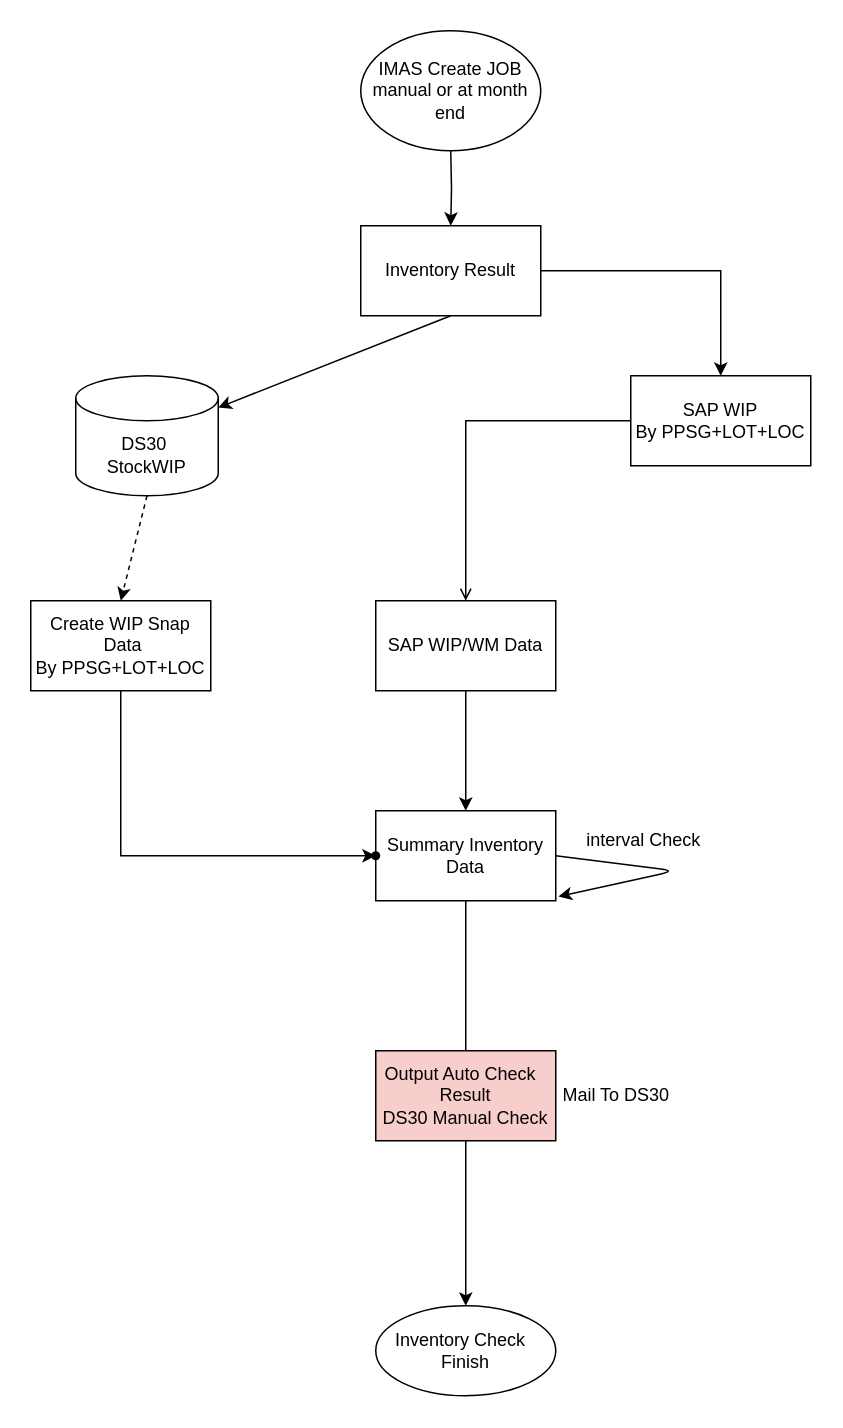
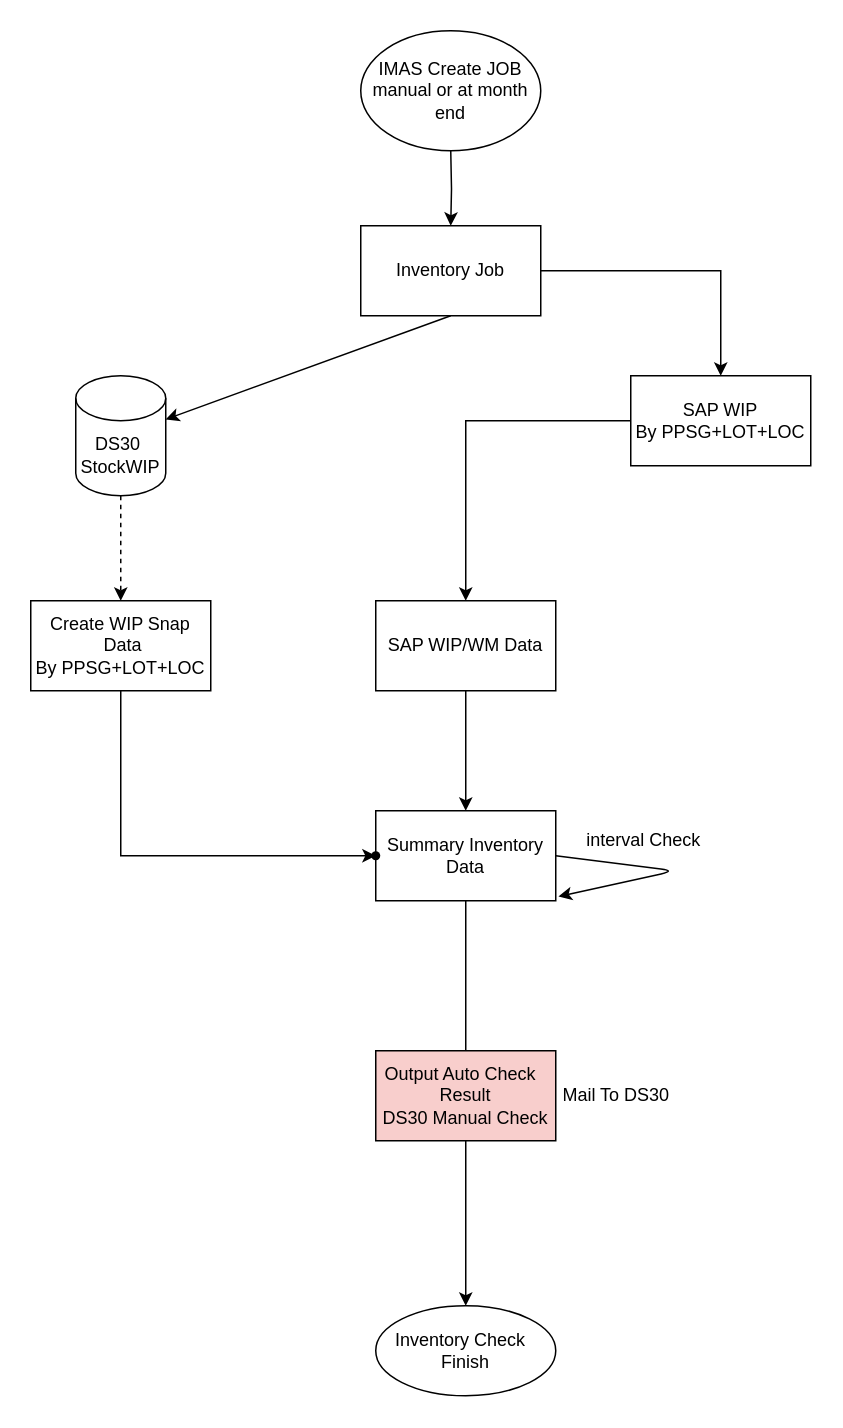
(451, 271) -> (451, 271)
(147, 436) -> (121, 436)
(466, 591) -> (466, 589)
